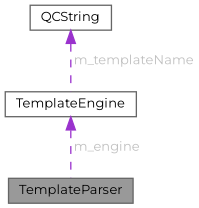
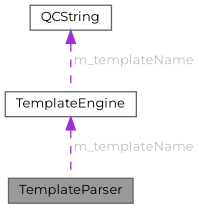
(106, 148) -> (132, 148)
